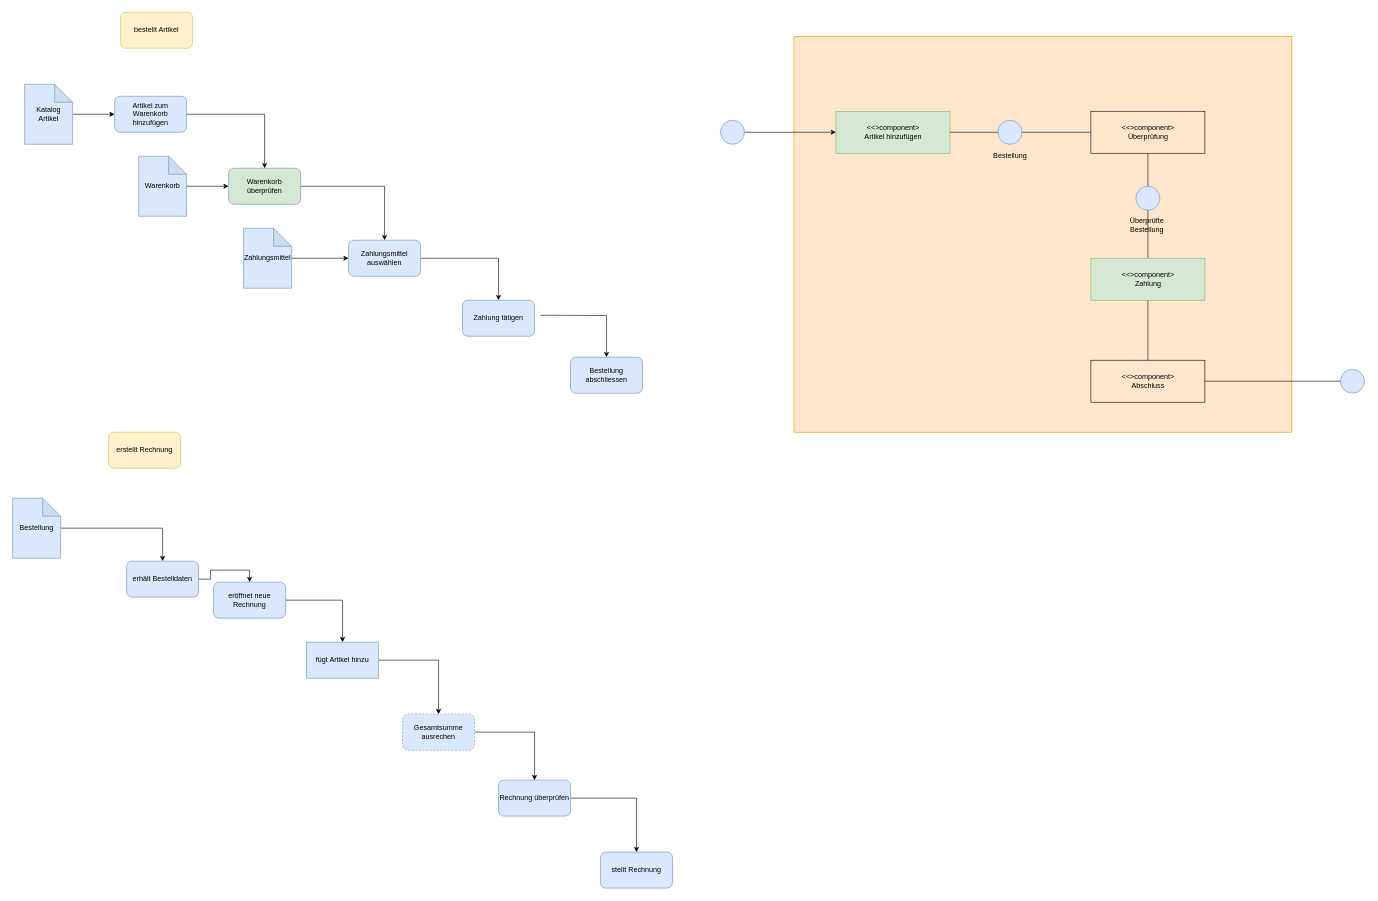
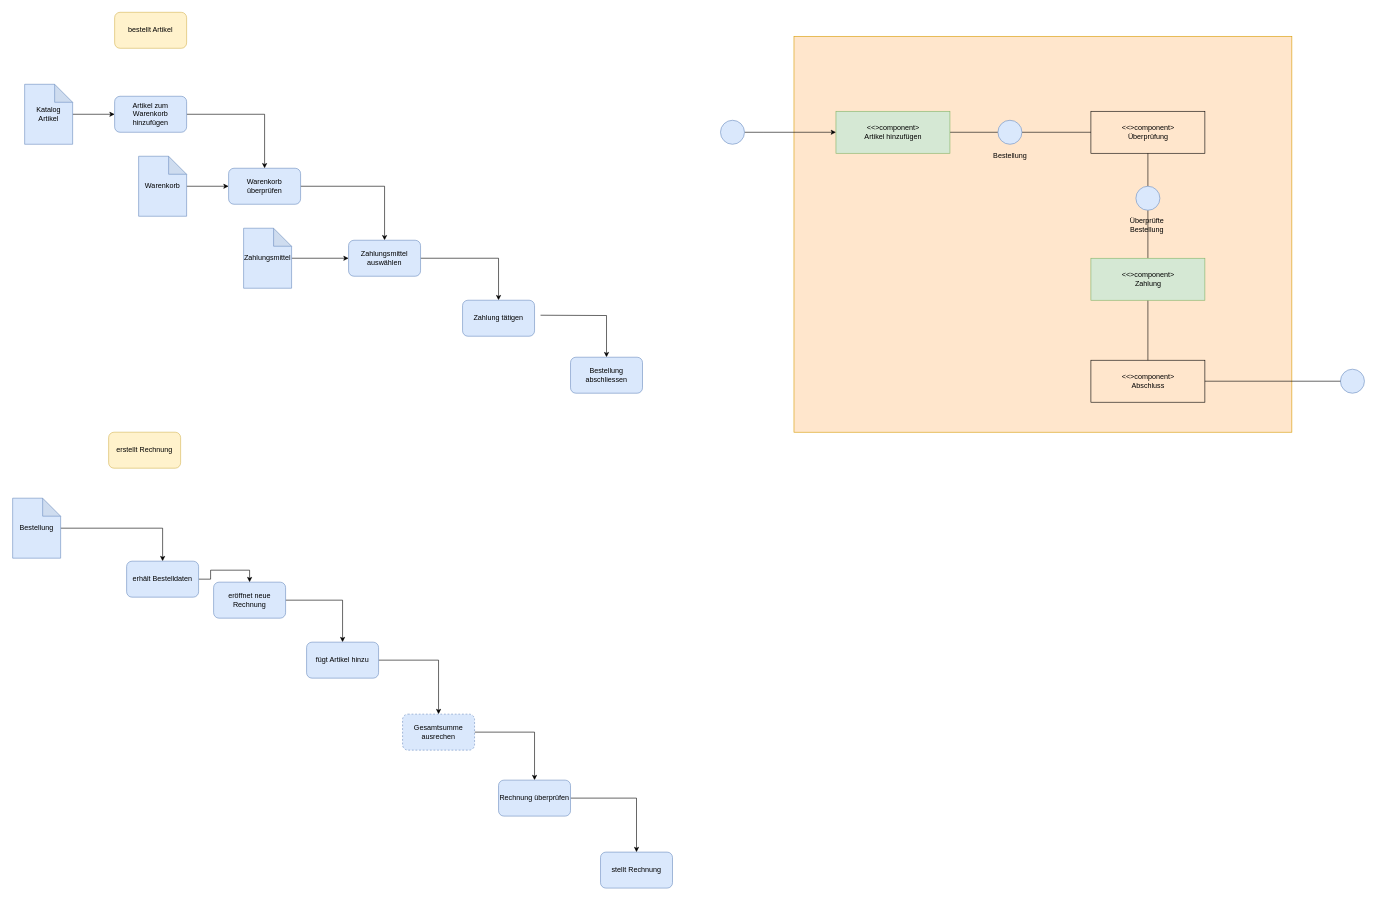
(156, 30) -> (150, 30)
(264, 186) -> (264, 186)
(342, 660) -> (342, 660)
